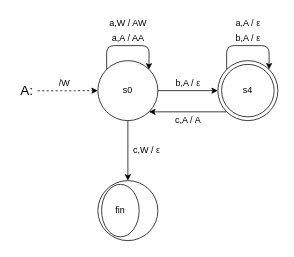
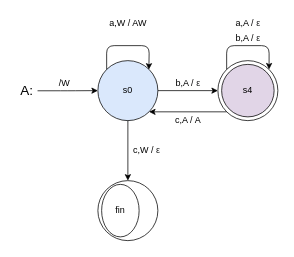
(128, 38) -> none
(128, 90) -> (128, 90)
(248, 90) -> (248, 90)
(63, 91) -> (63, 91)
